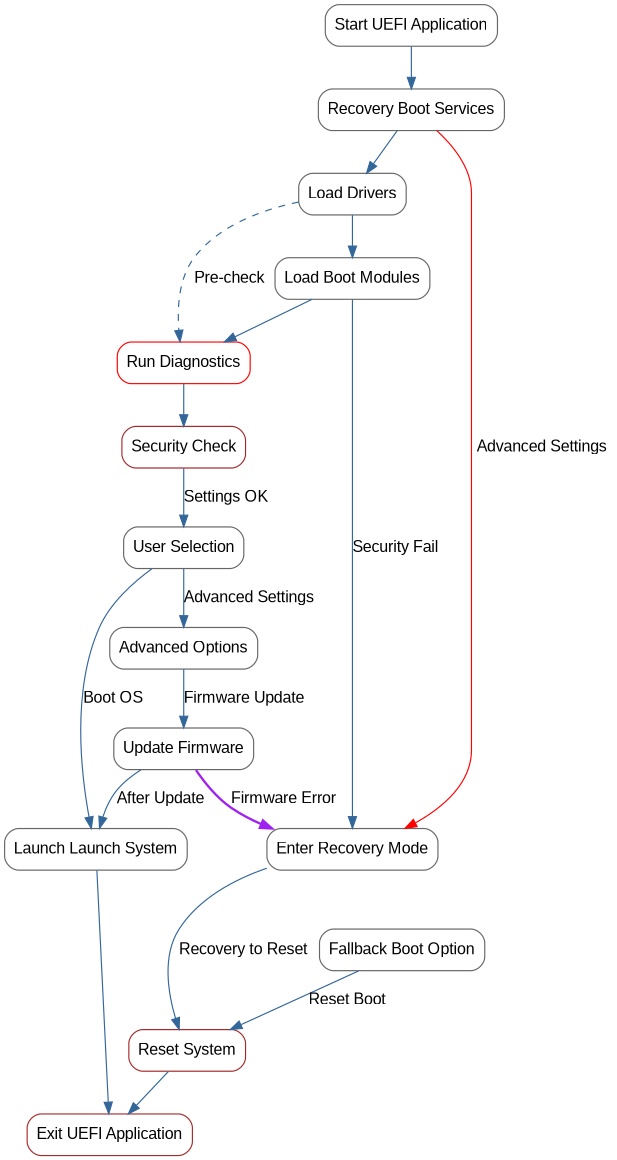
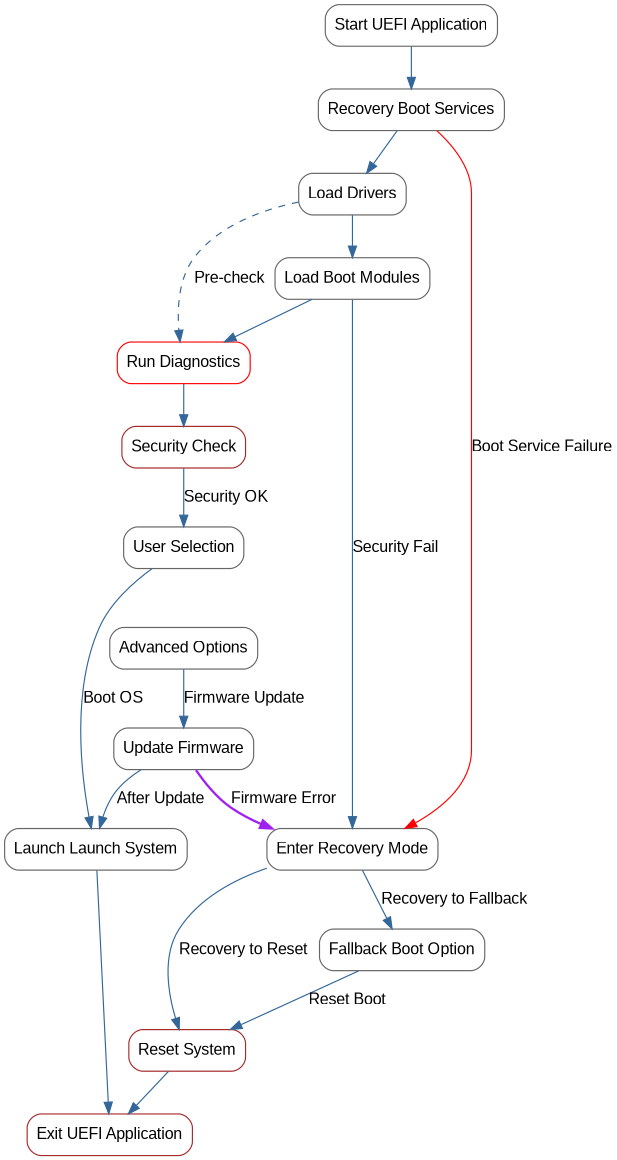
(542, 447) -> (542, 447)
(226, 497) -> (226, 497)
(184, 592) -> none
none -> (375, 894)
